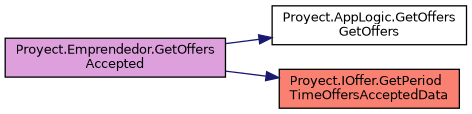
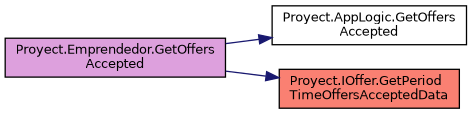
(369, 25) -> (369, 25)
